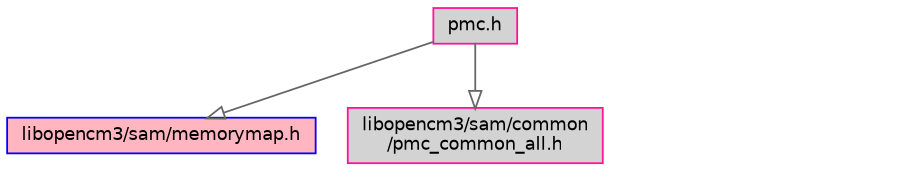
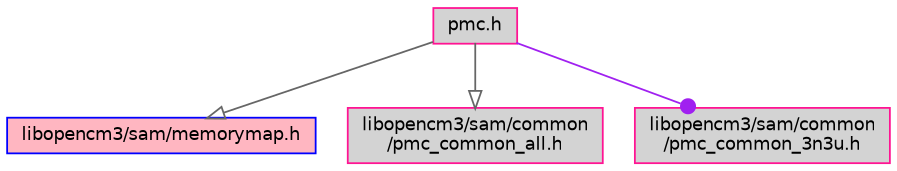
none -> (762, 136)
